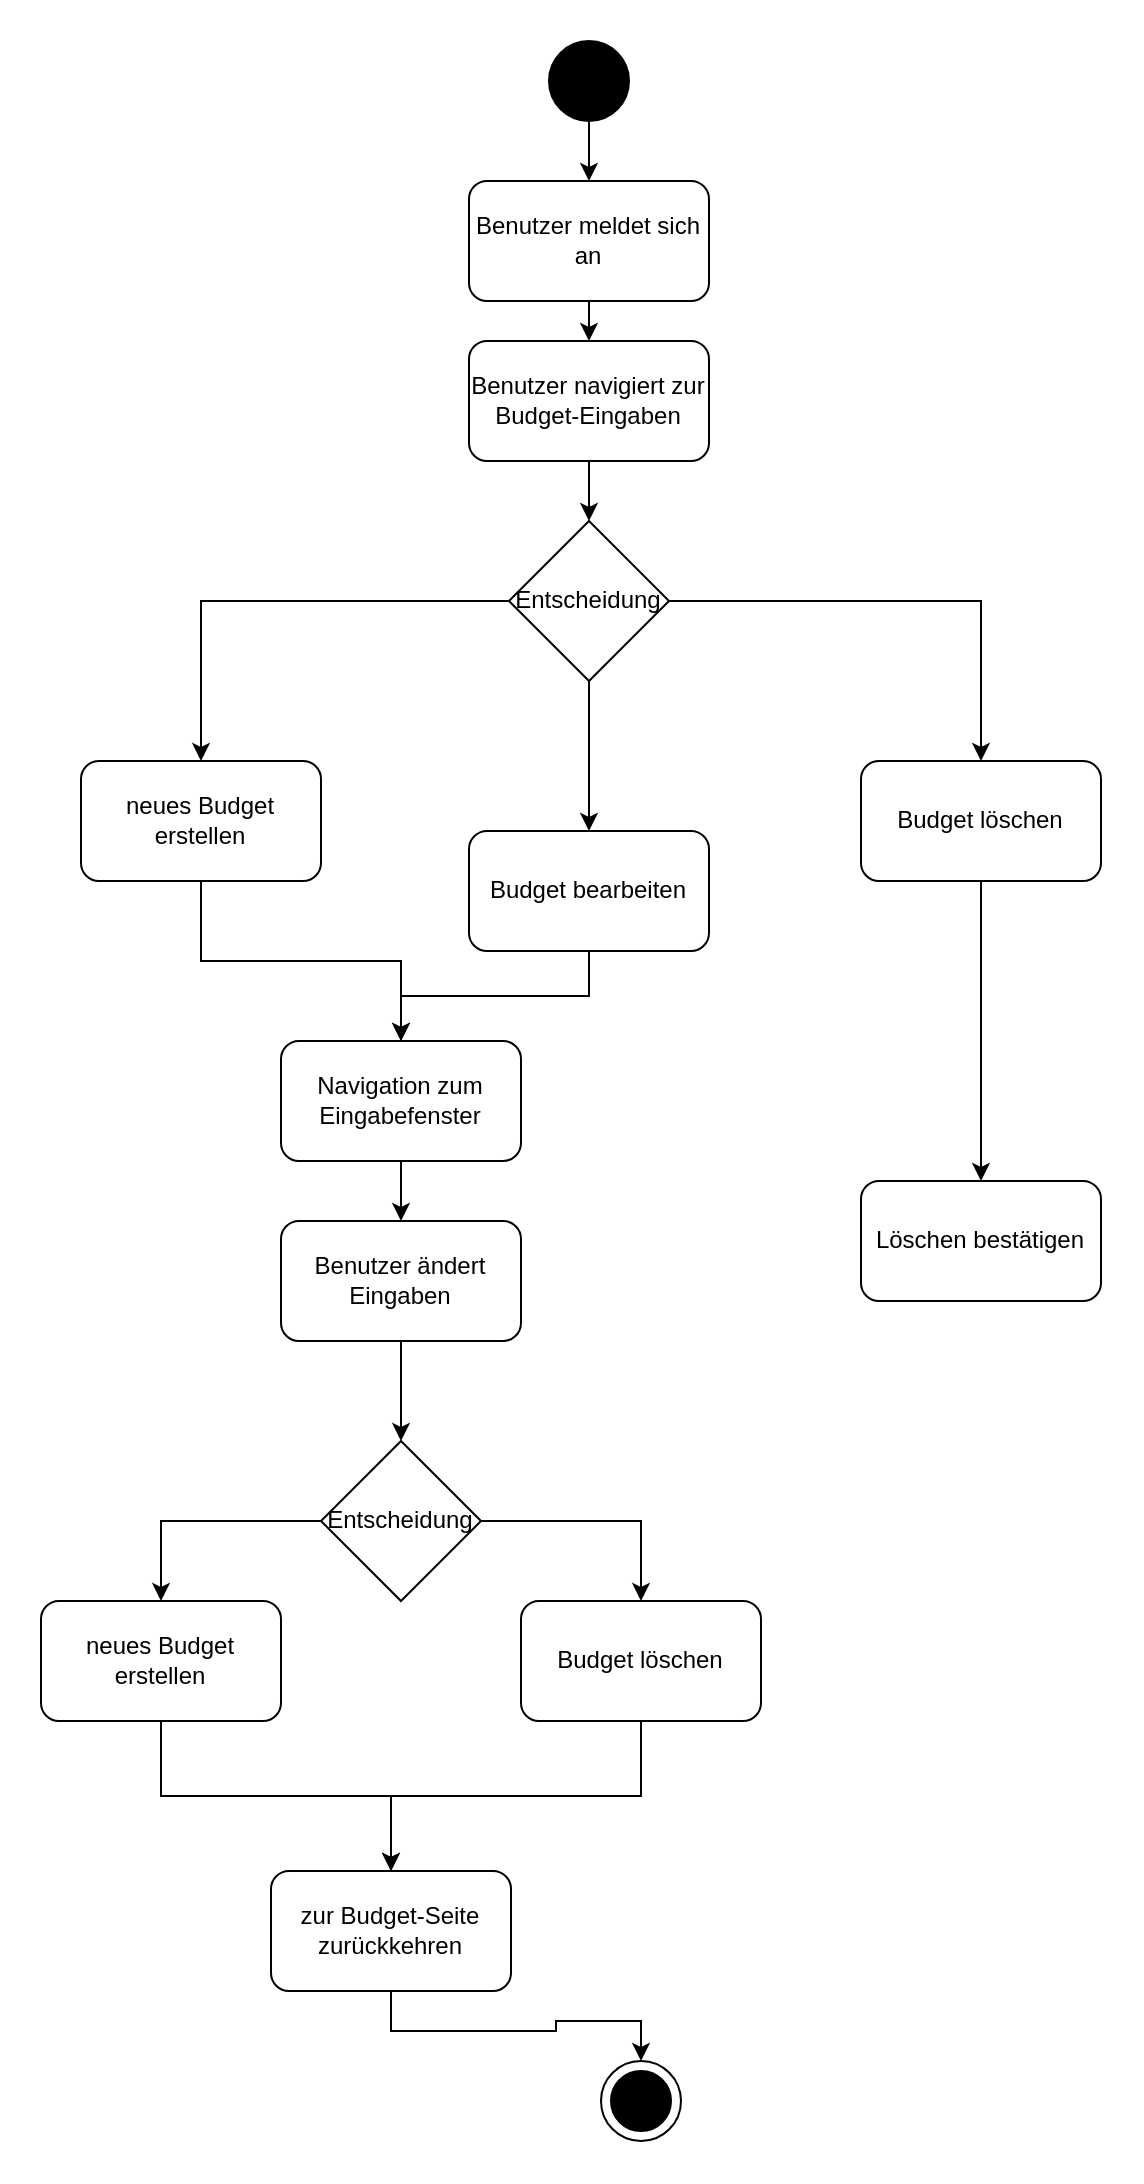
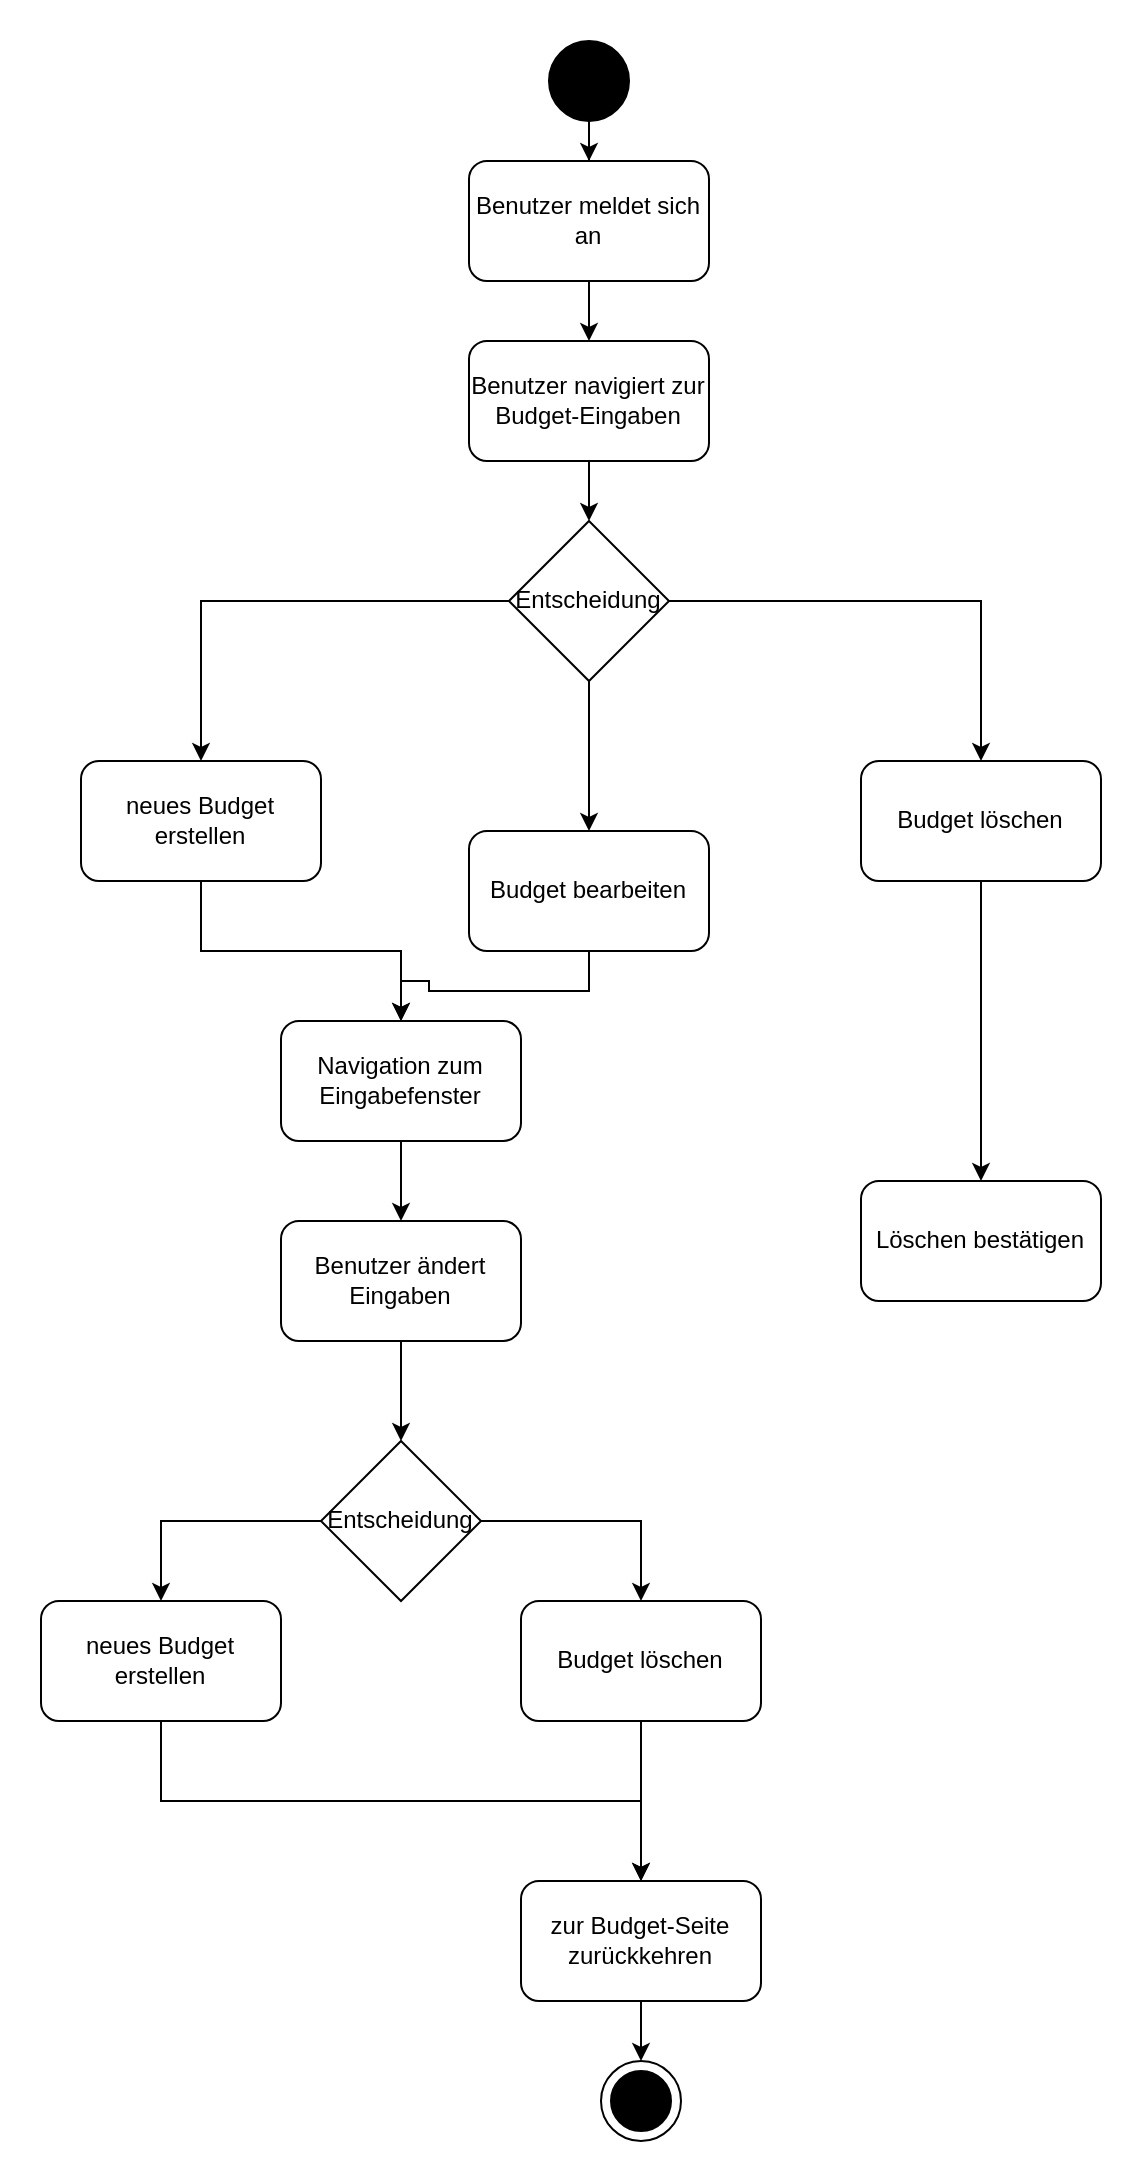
(589, 241) -> (589, 221)
(401, 1101) -> (401, 1081)
(391, 1931) -> (641, 1941)
